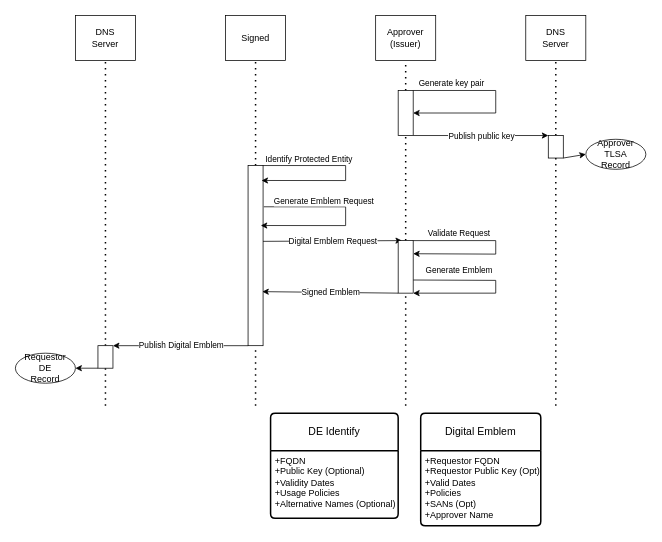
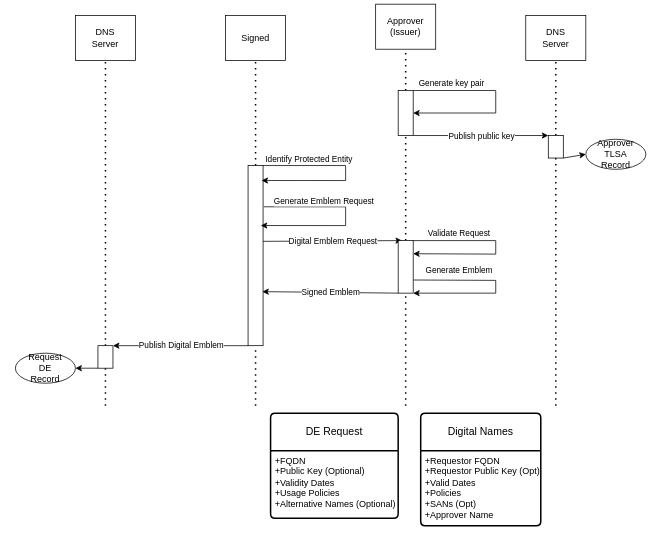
(405, 38) -> (405, 27)
(45, 368) -> (45, 368)
(334, 432) -> (334, 432)
(480, 432) -> (480, 432)
